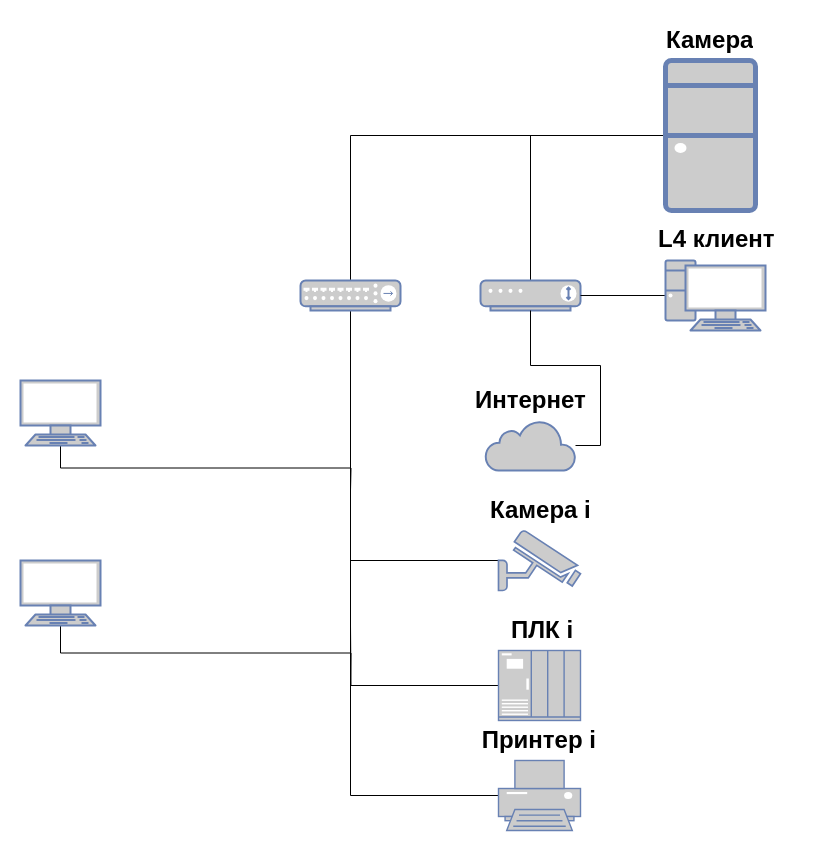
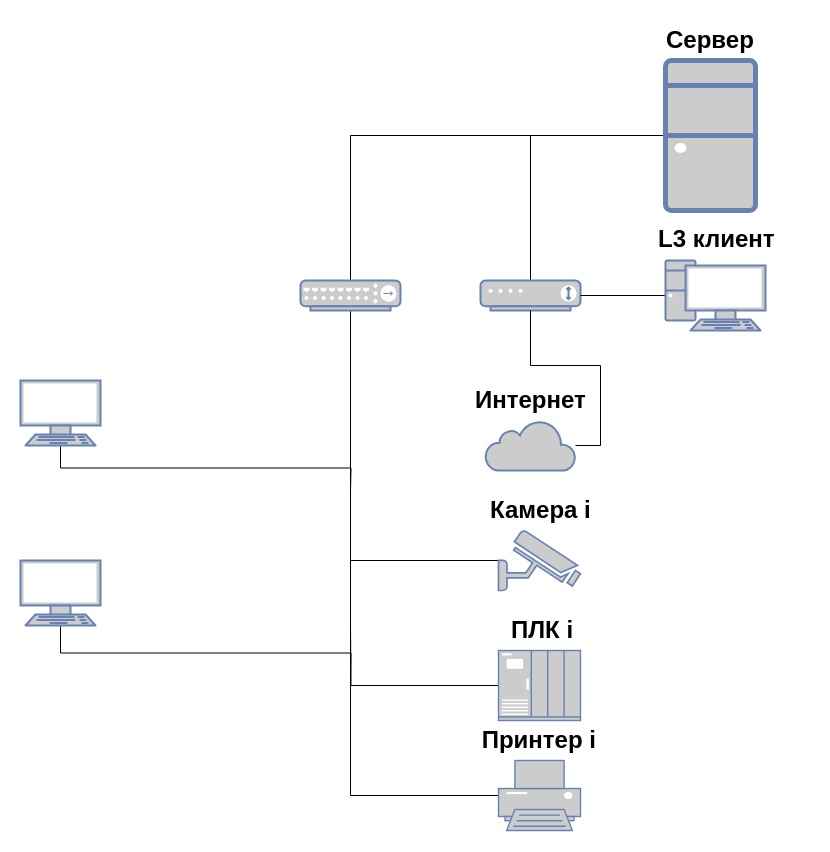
(687, 18) -> (687, 18)
(687, 217) -> (687, 217)
